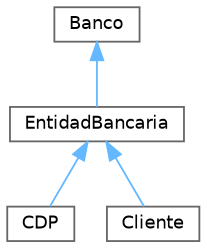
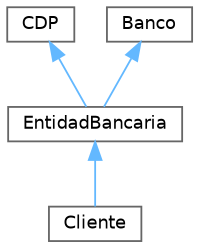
(64, 182) -> (73, 83)
